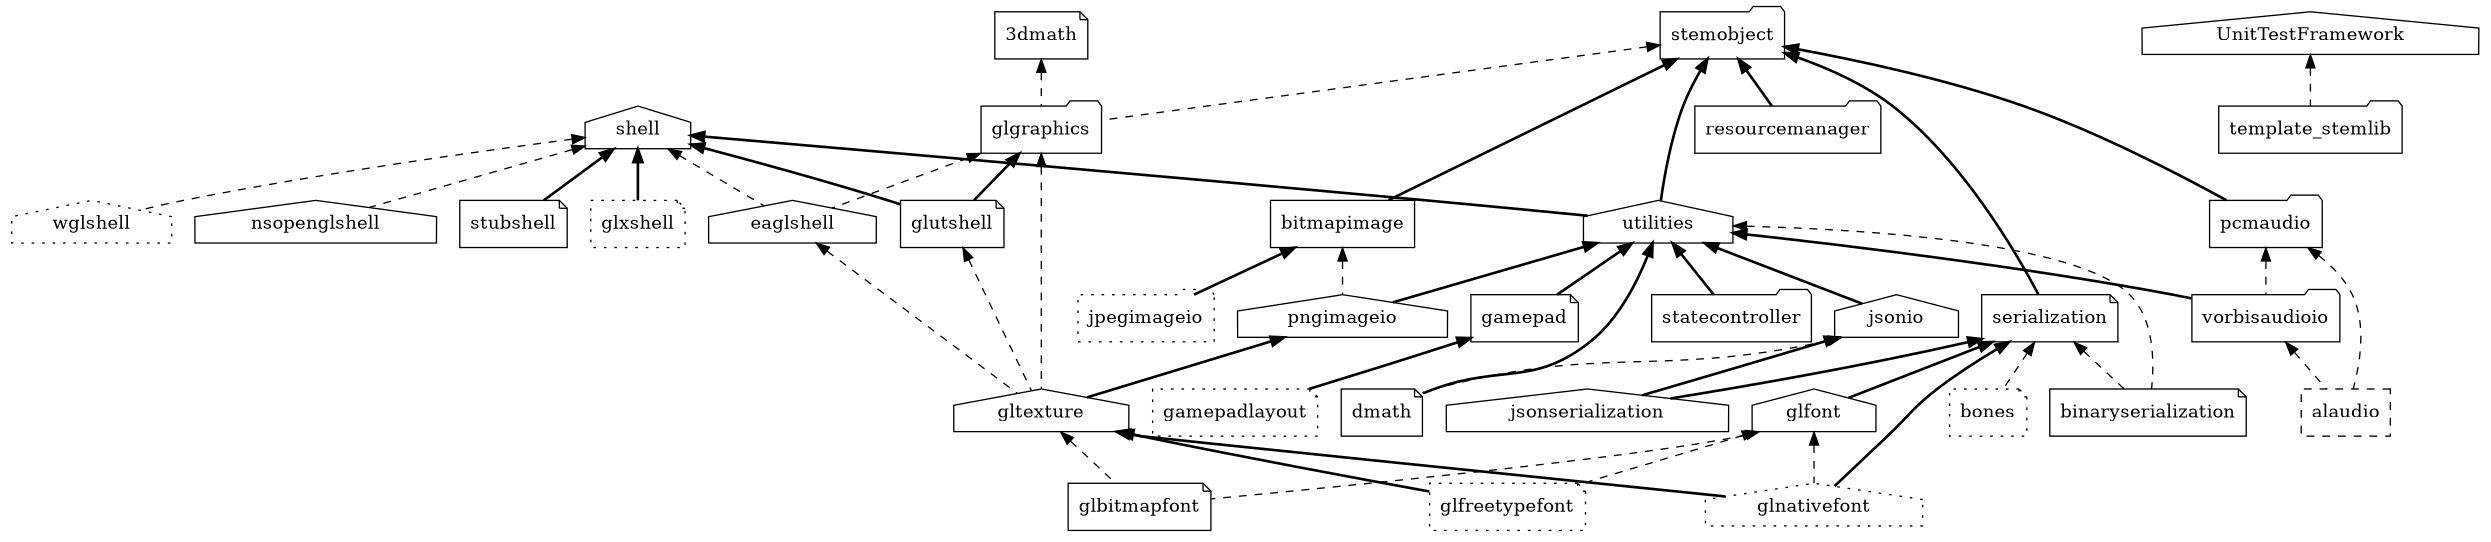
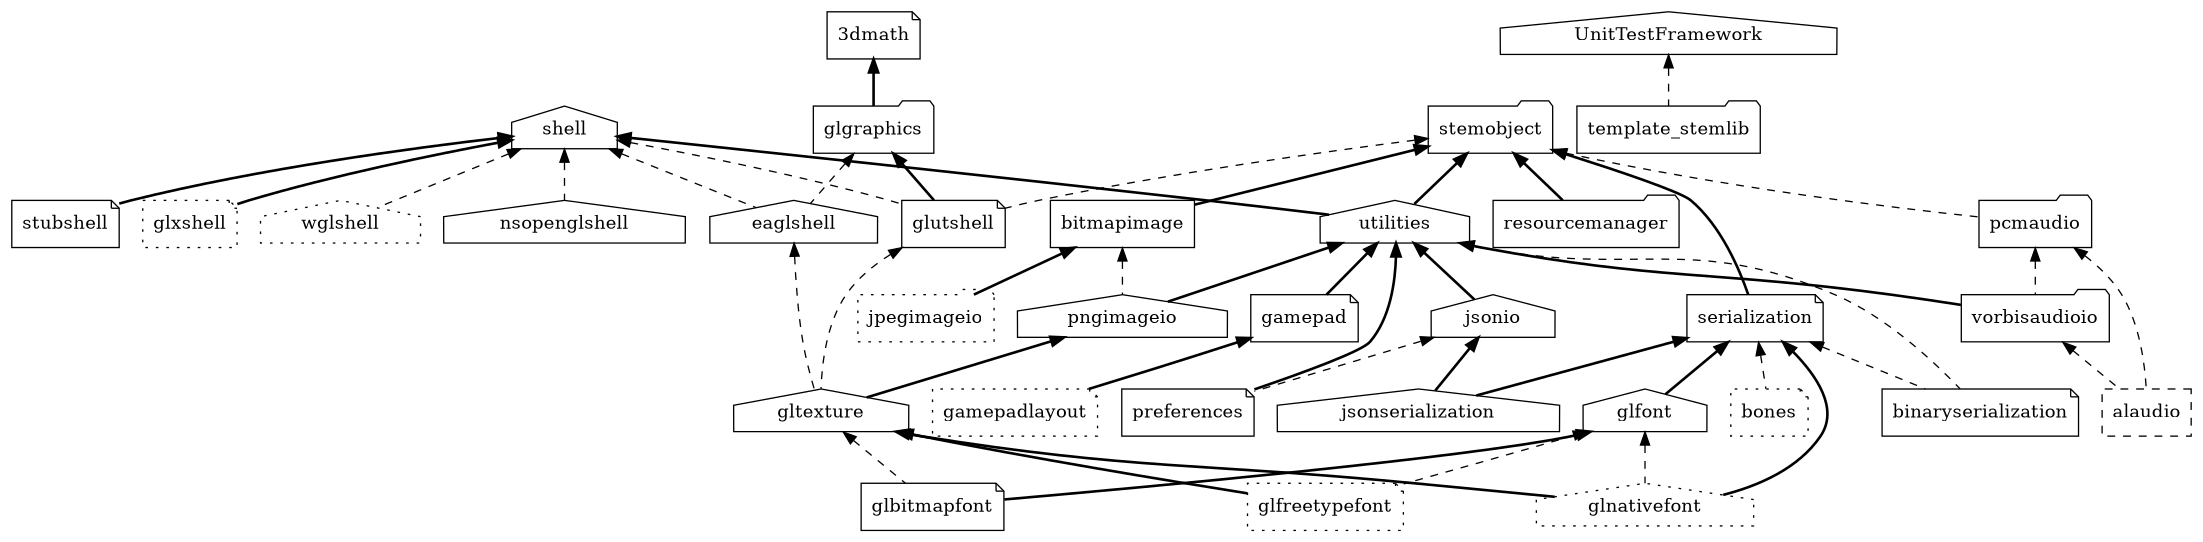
(1374, 84) -> (1209, 170)
(1041, 89) -> (874, 89)
(2019, 105) -> (1772, 190)
(803, 175) -> (767, 170)
(1041, 278) -> none
(1732, 318) -> none
(1382, 413) -> (1188, 413)
(1519, 467) -> (1335, 468)
